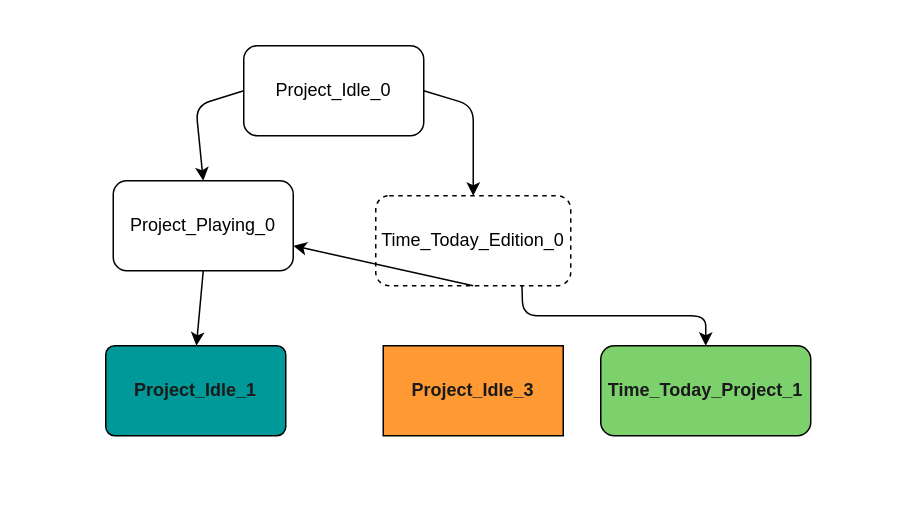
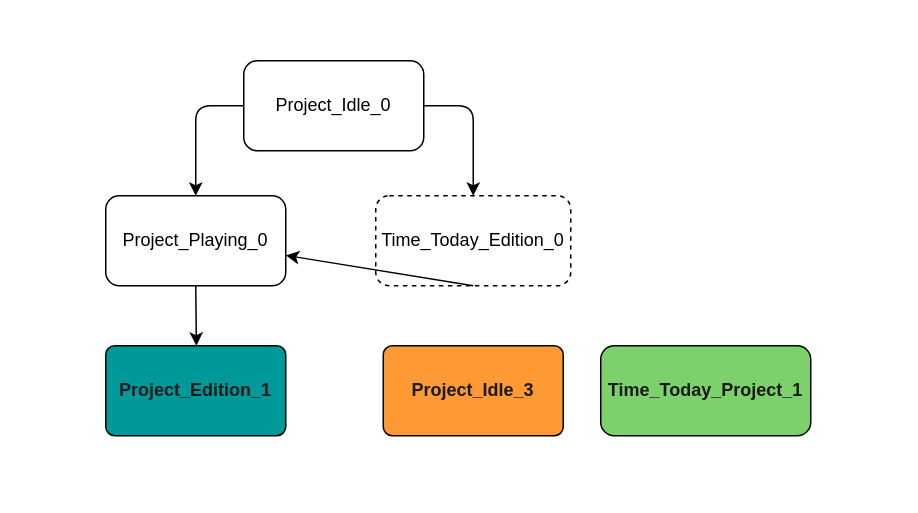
(334, 91) -> (334, 106)
(203, 226) -> (196, 241)
(609, 316) -> none
(196, 391) -> (196, 391)
(473, 391) -> (473, 391)
